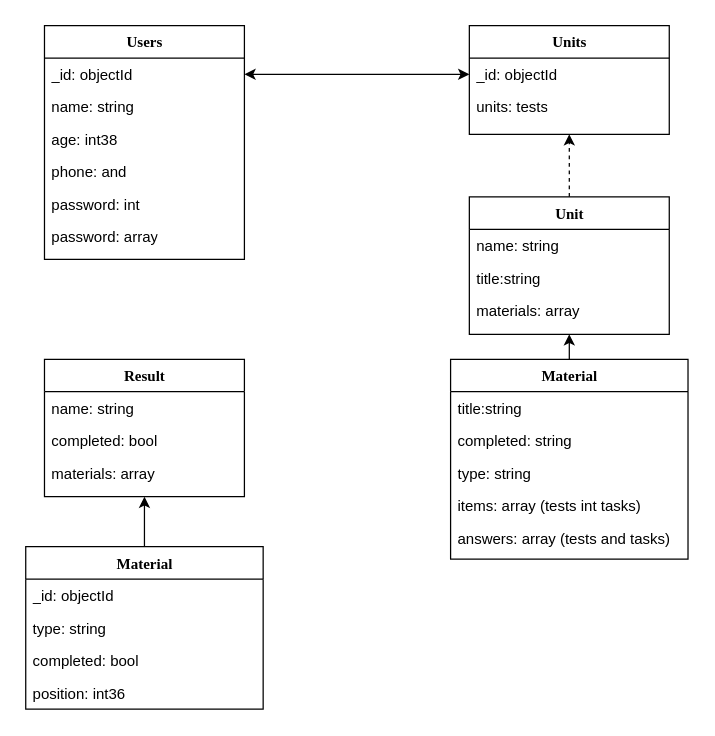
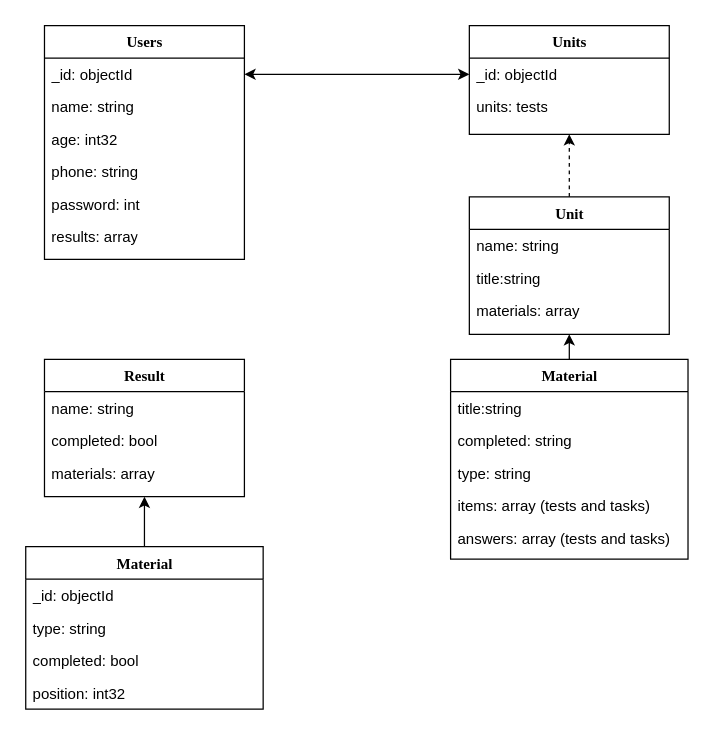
(88, 141) -> (88, 141)
(90, 173) -> (101, 173)
(111, 238) -> (105, 238)
(570, 507) -> (571, 516)
(86, 695) -> (86, 695)
